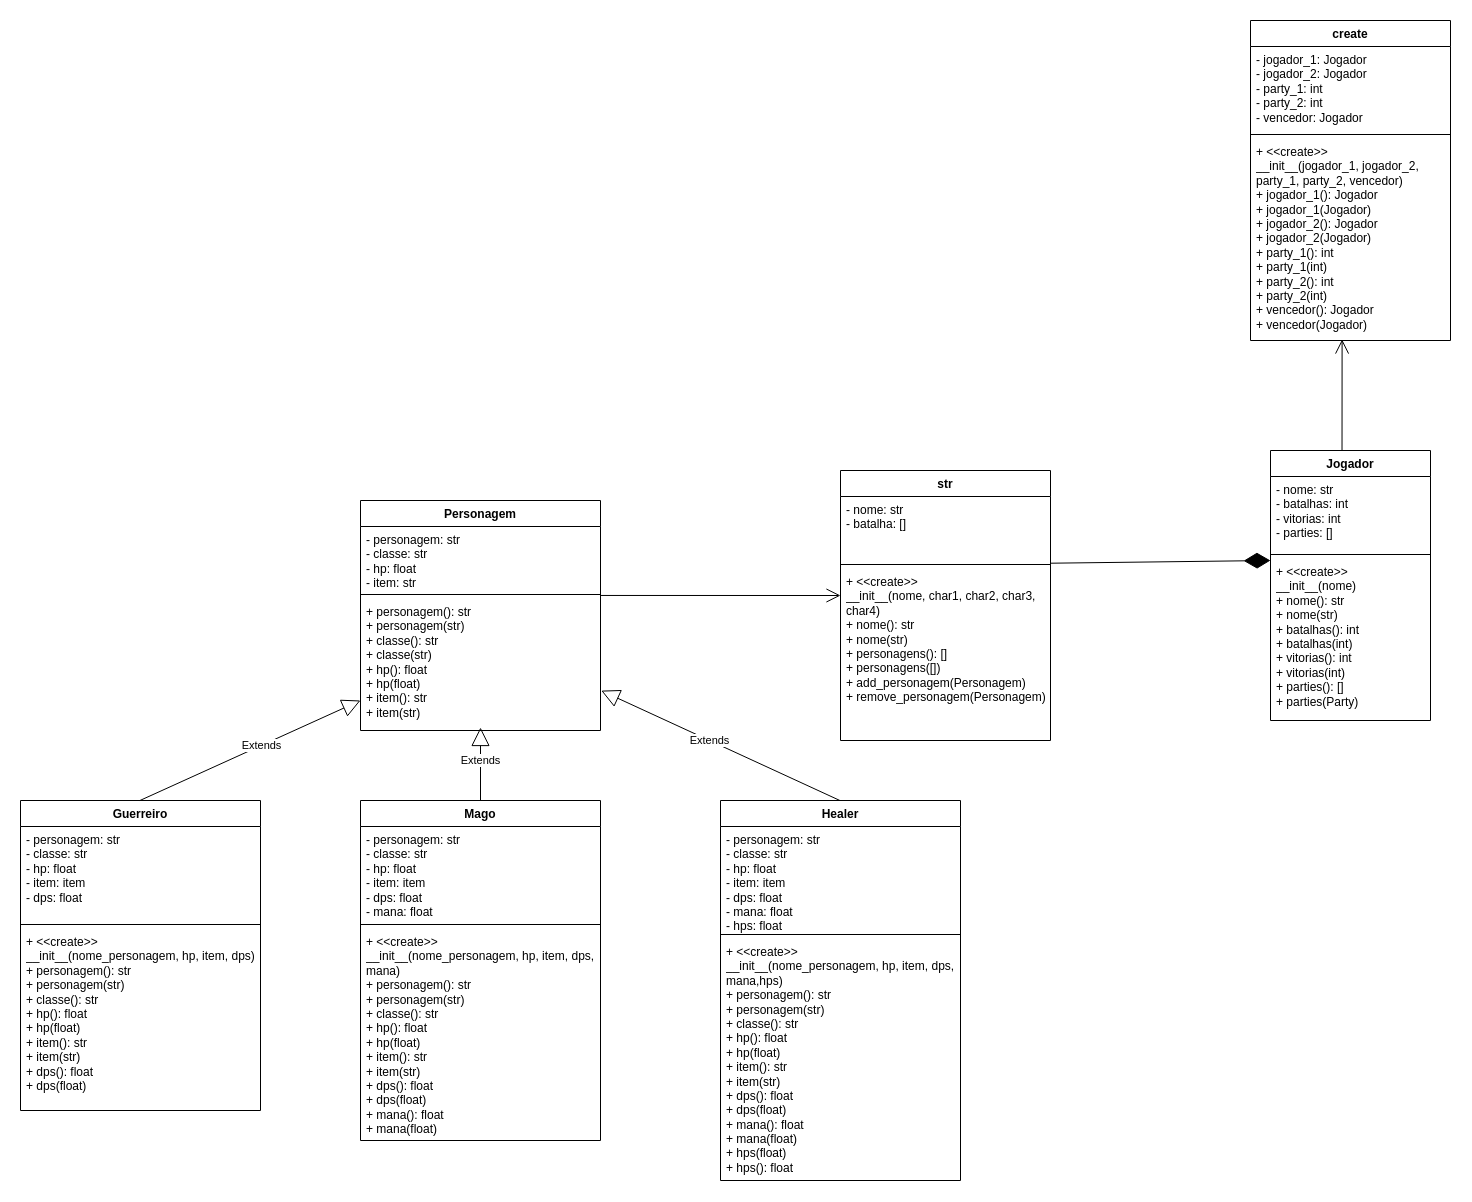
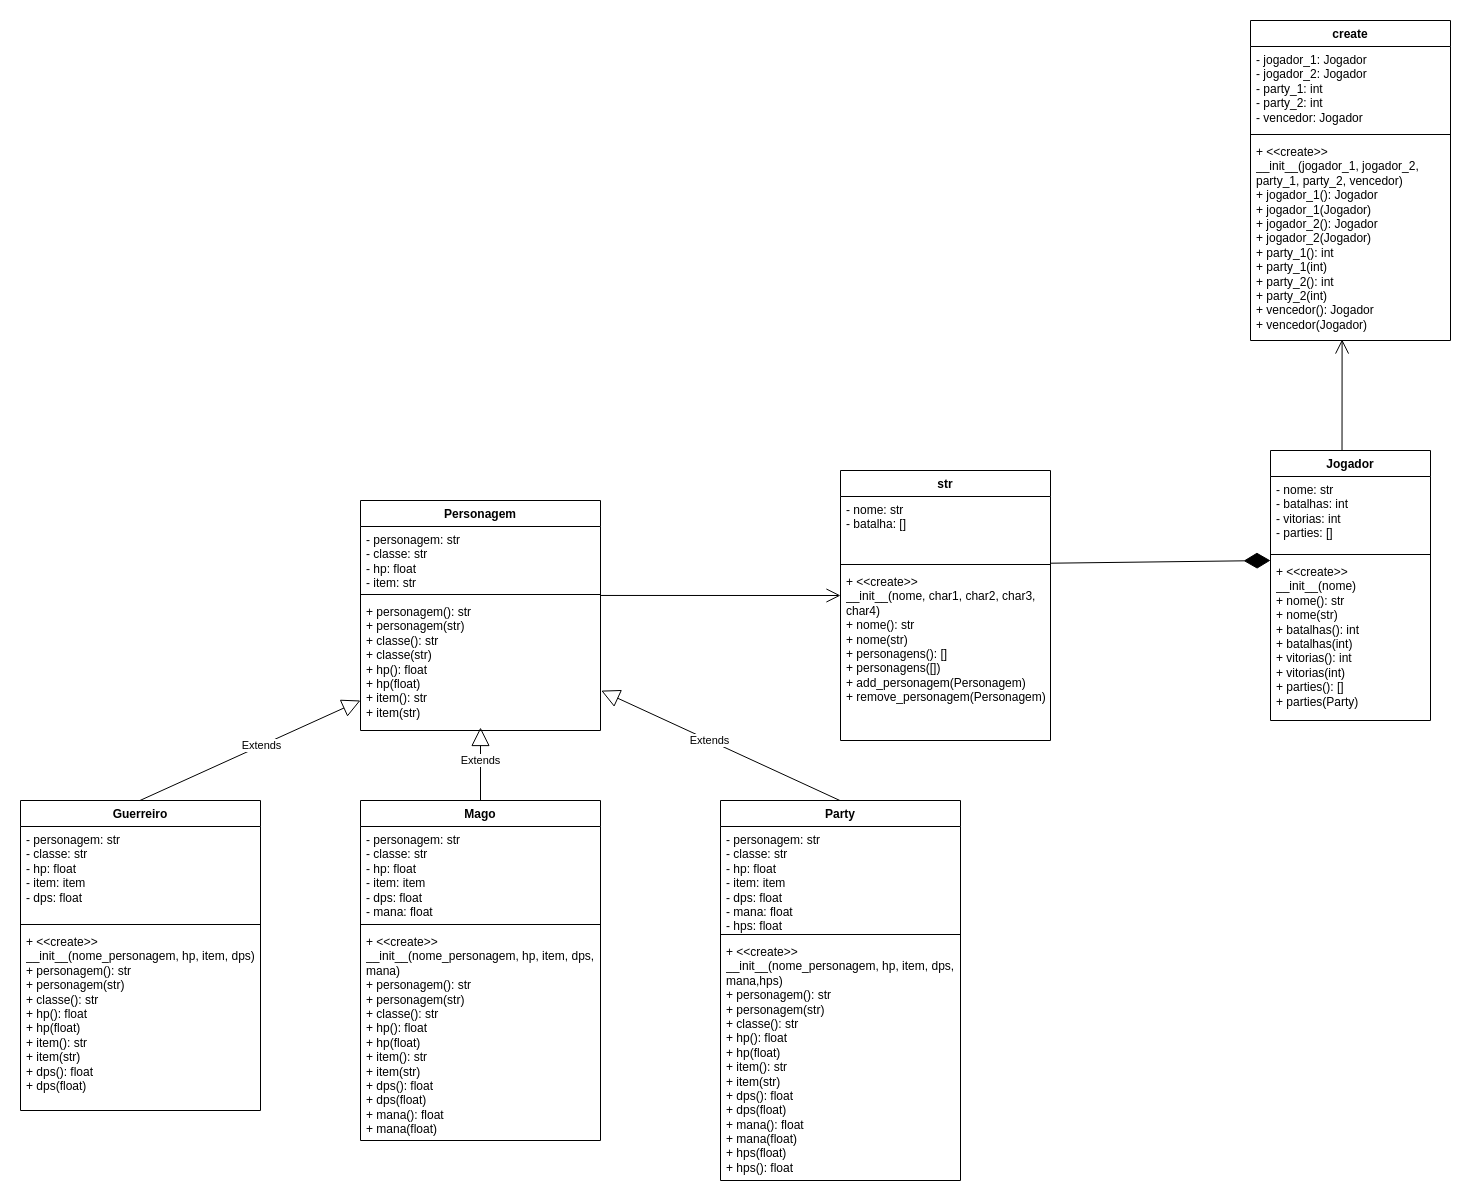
(841, 815) -> (841, 815)
